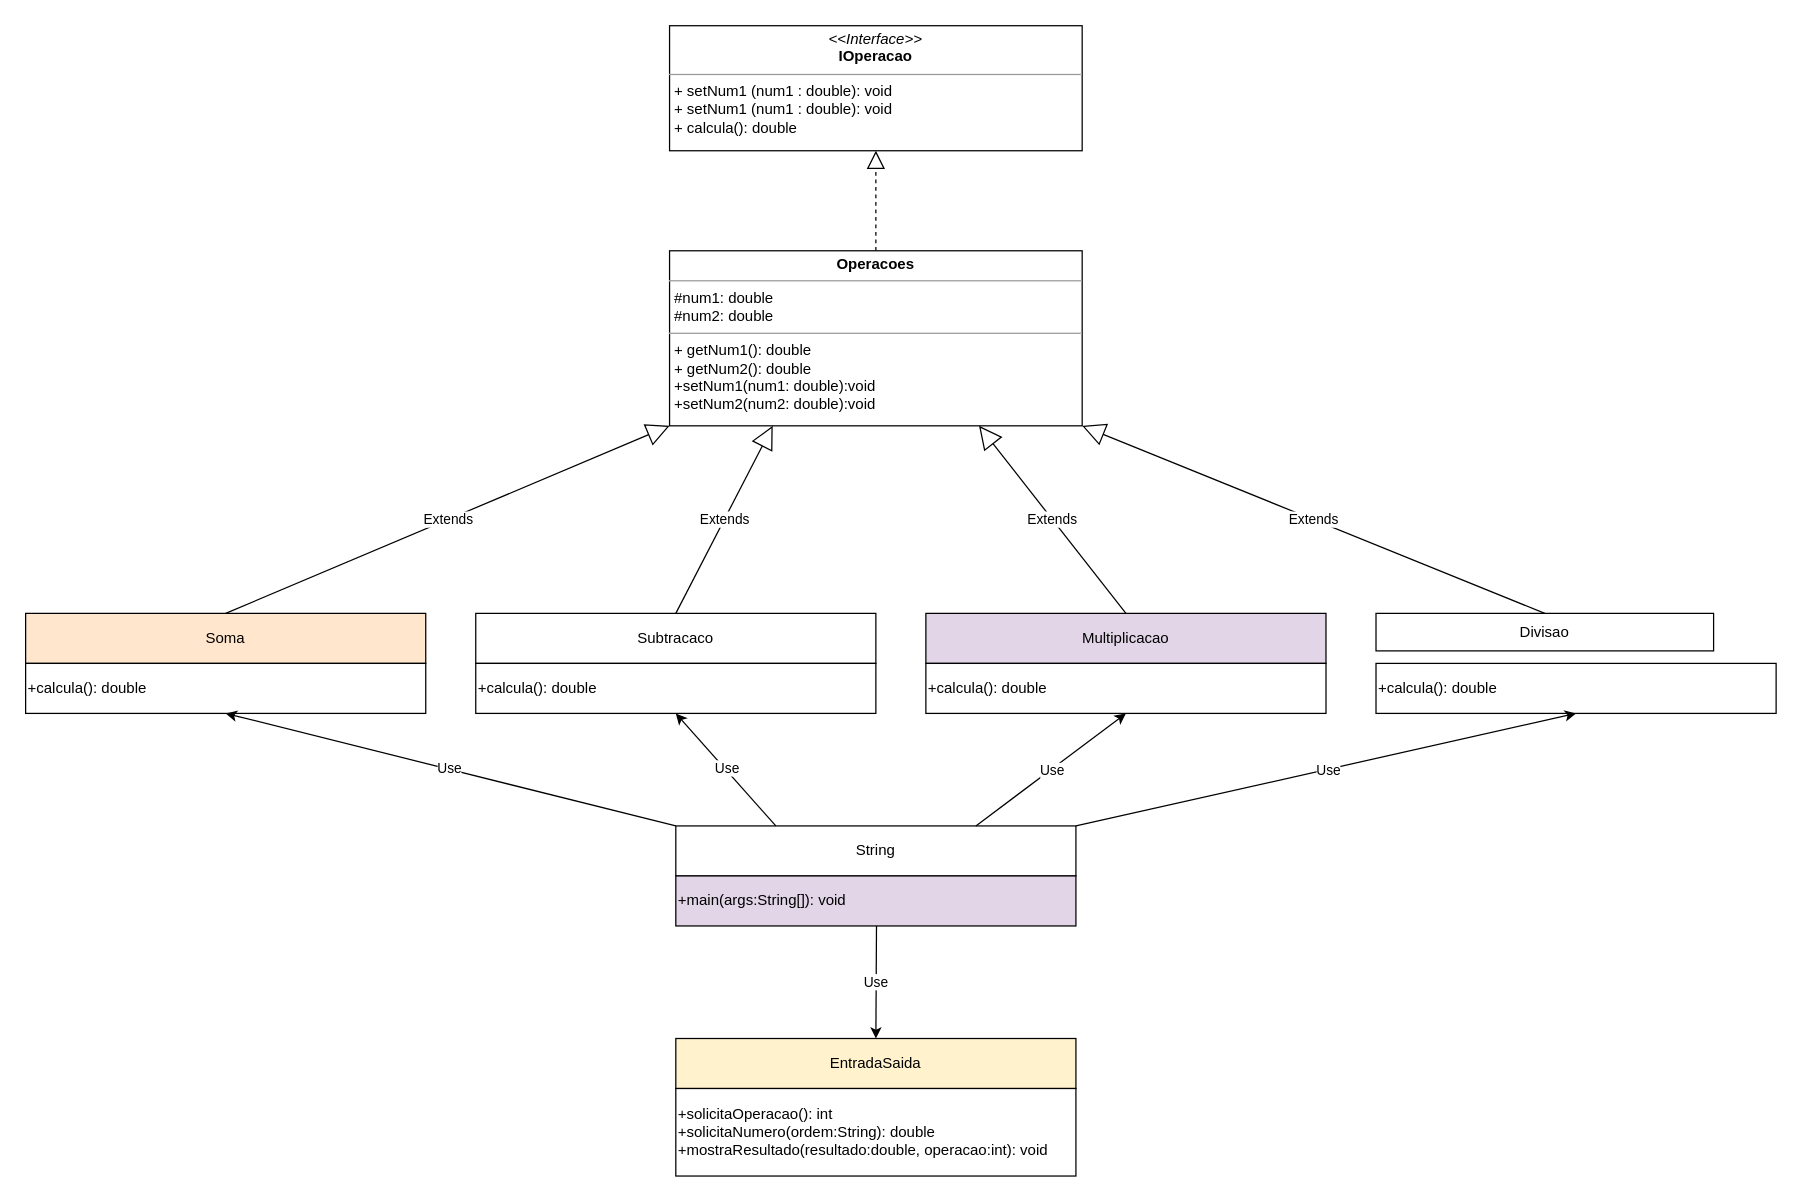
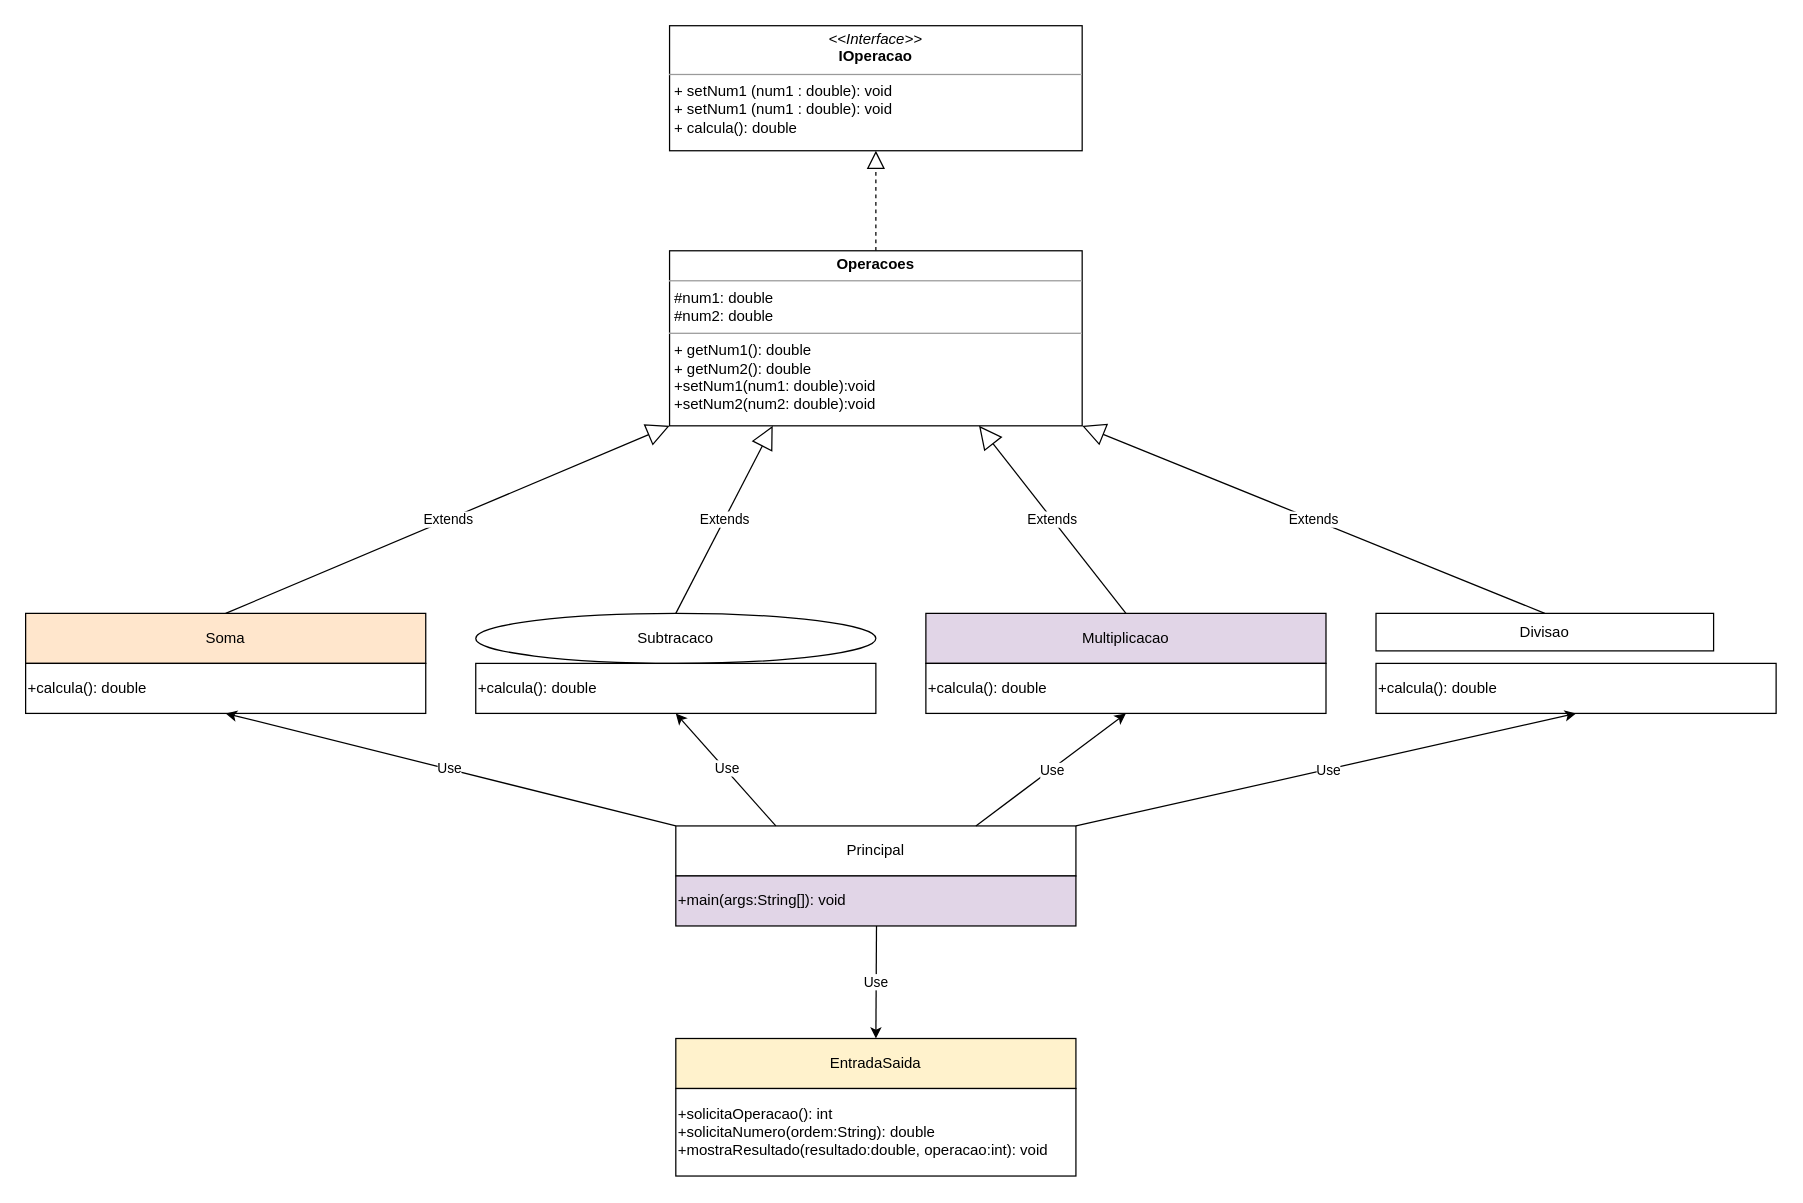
(676, 638) -> (676, 638)
(876, 851) -> (876, 851)
